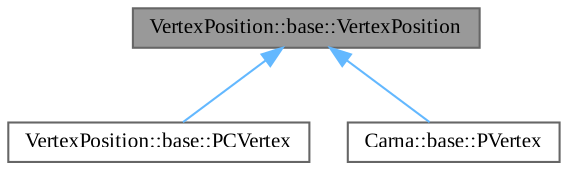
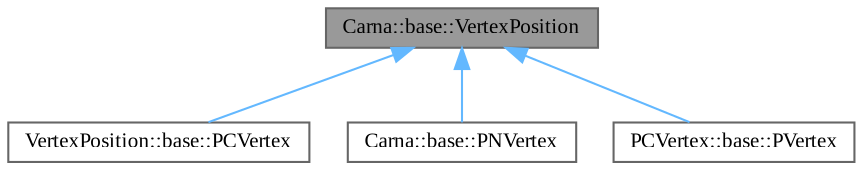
(306, 28) -> (462, 28)
(454, 142) -> (734, 142)
none -> (462, 142)
